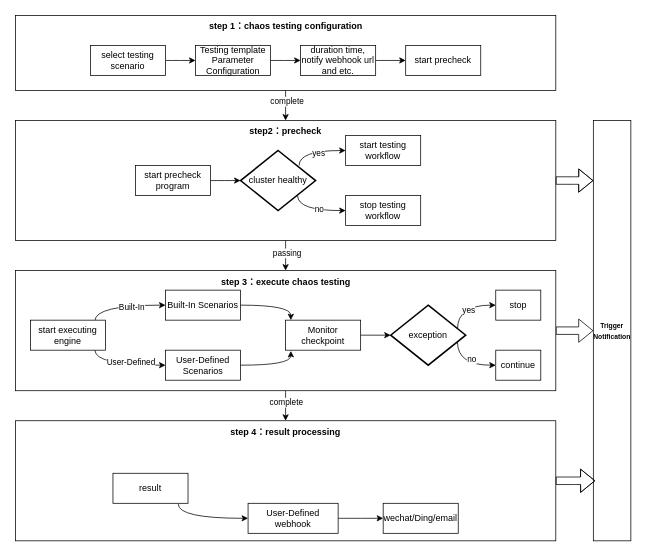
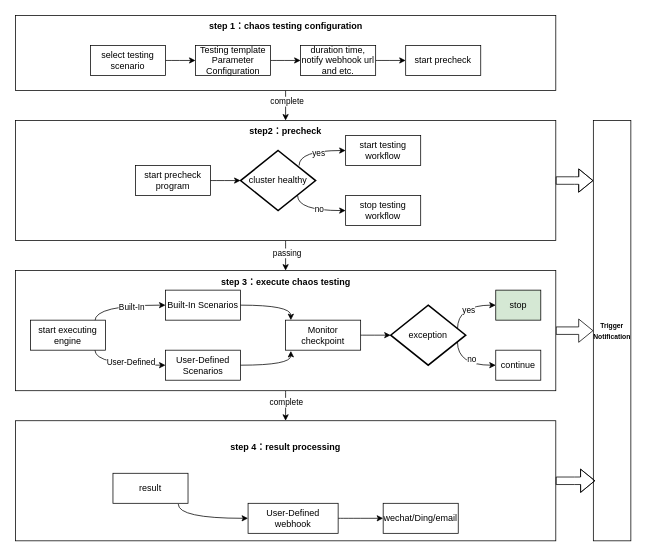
(518, 305) -> (518, 305)
(285, 432) -> (285, 447)
